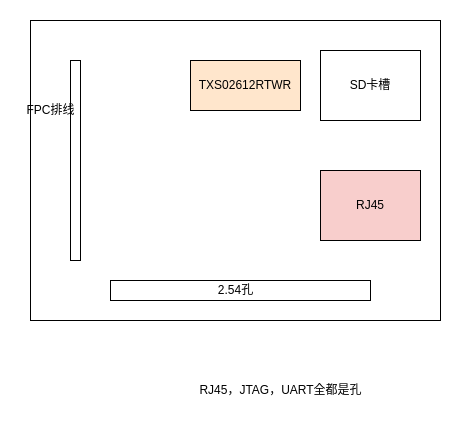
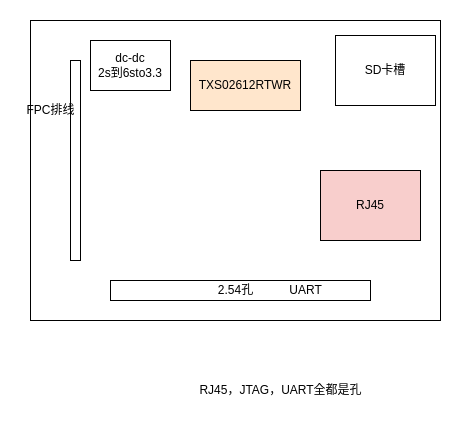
none -> (131, 66)
(371, 86) -> (386, 71)
none -> (306, 291)
